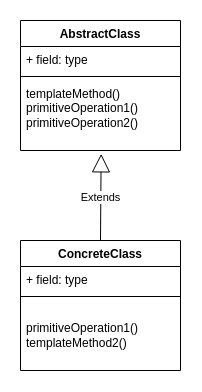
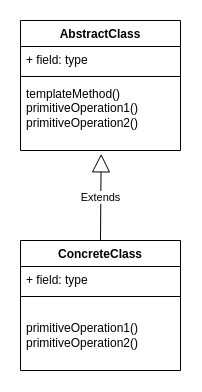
(91, 322) -> (91, 322)
